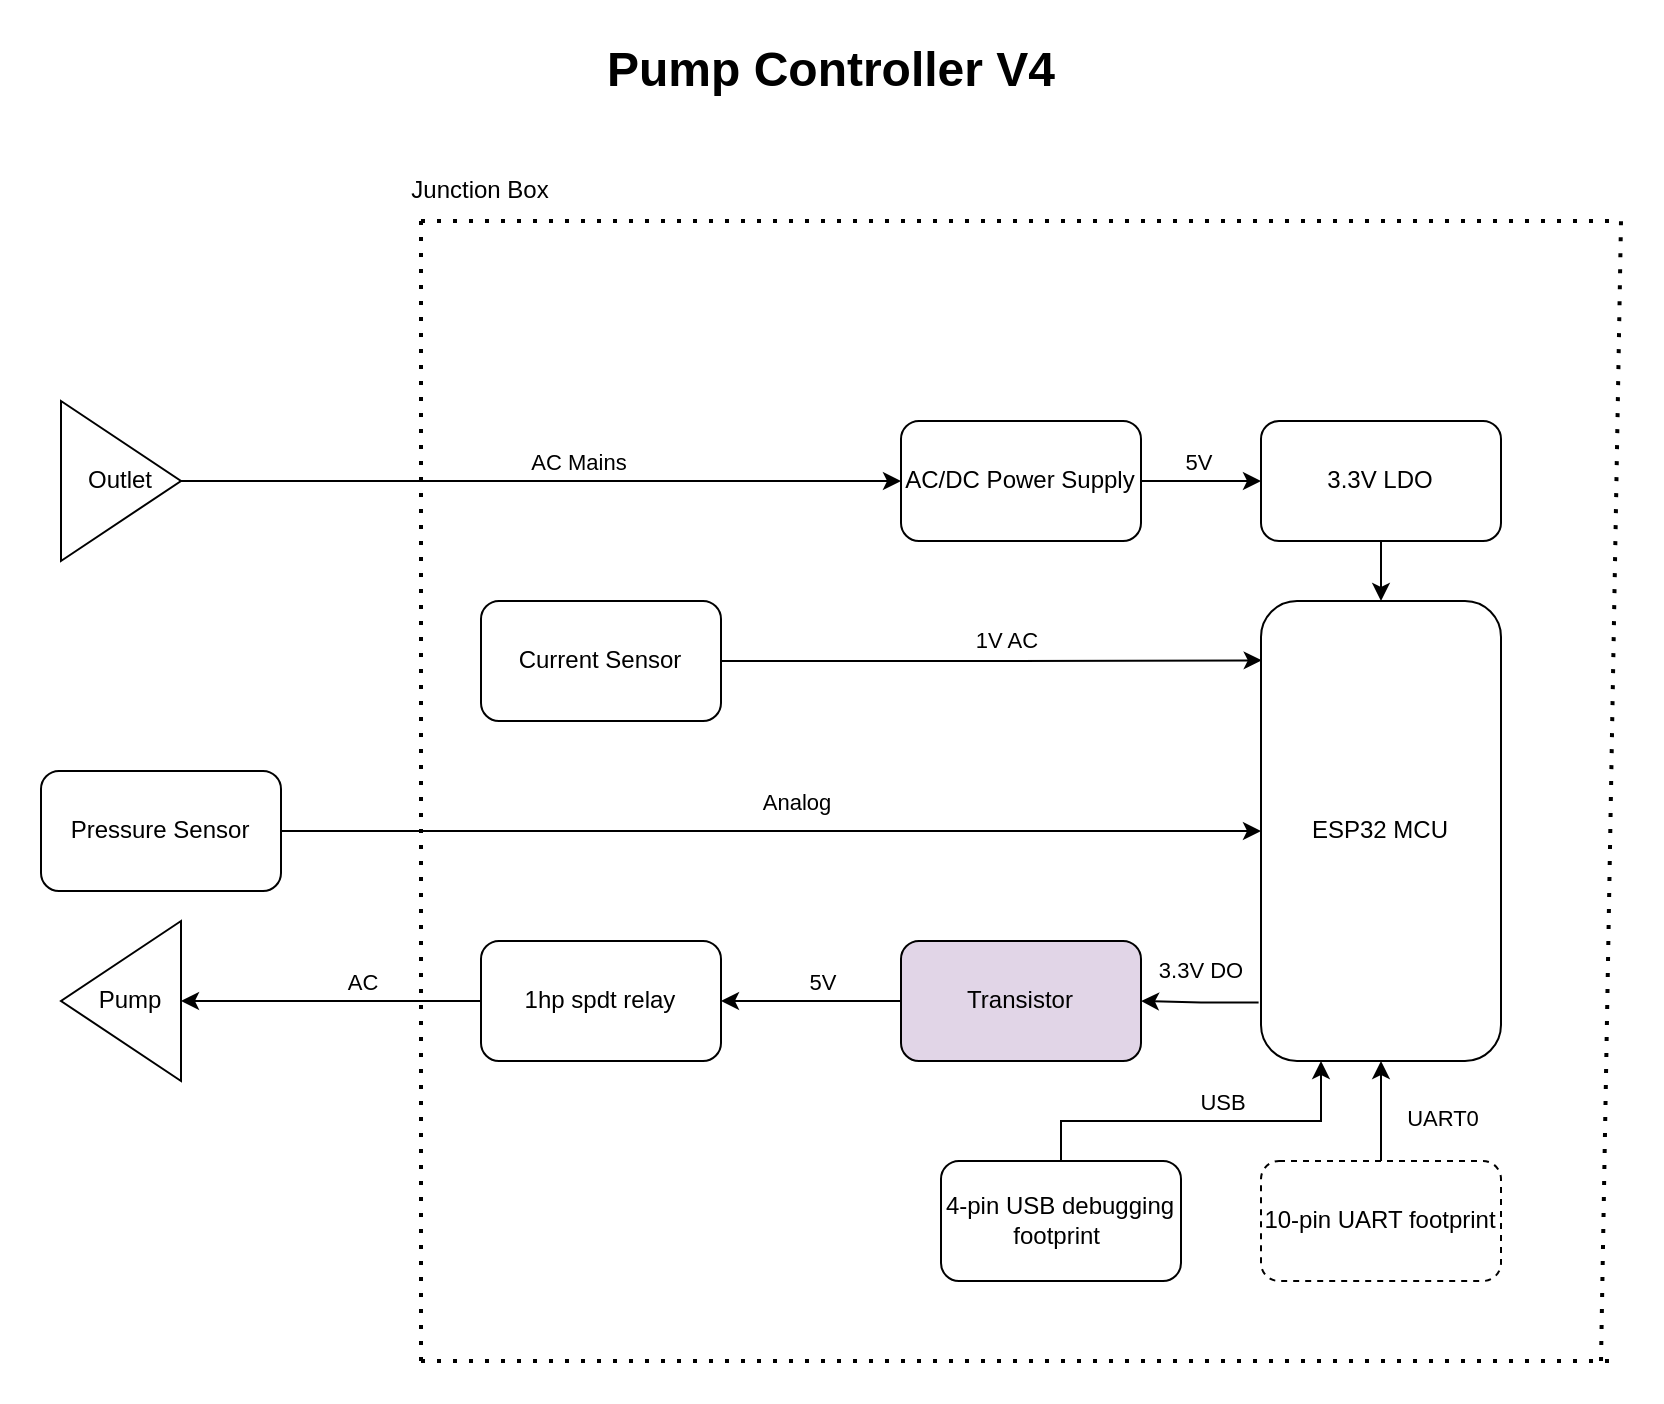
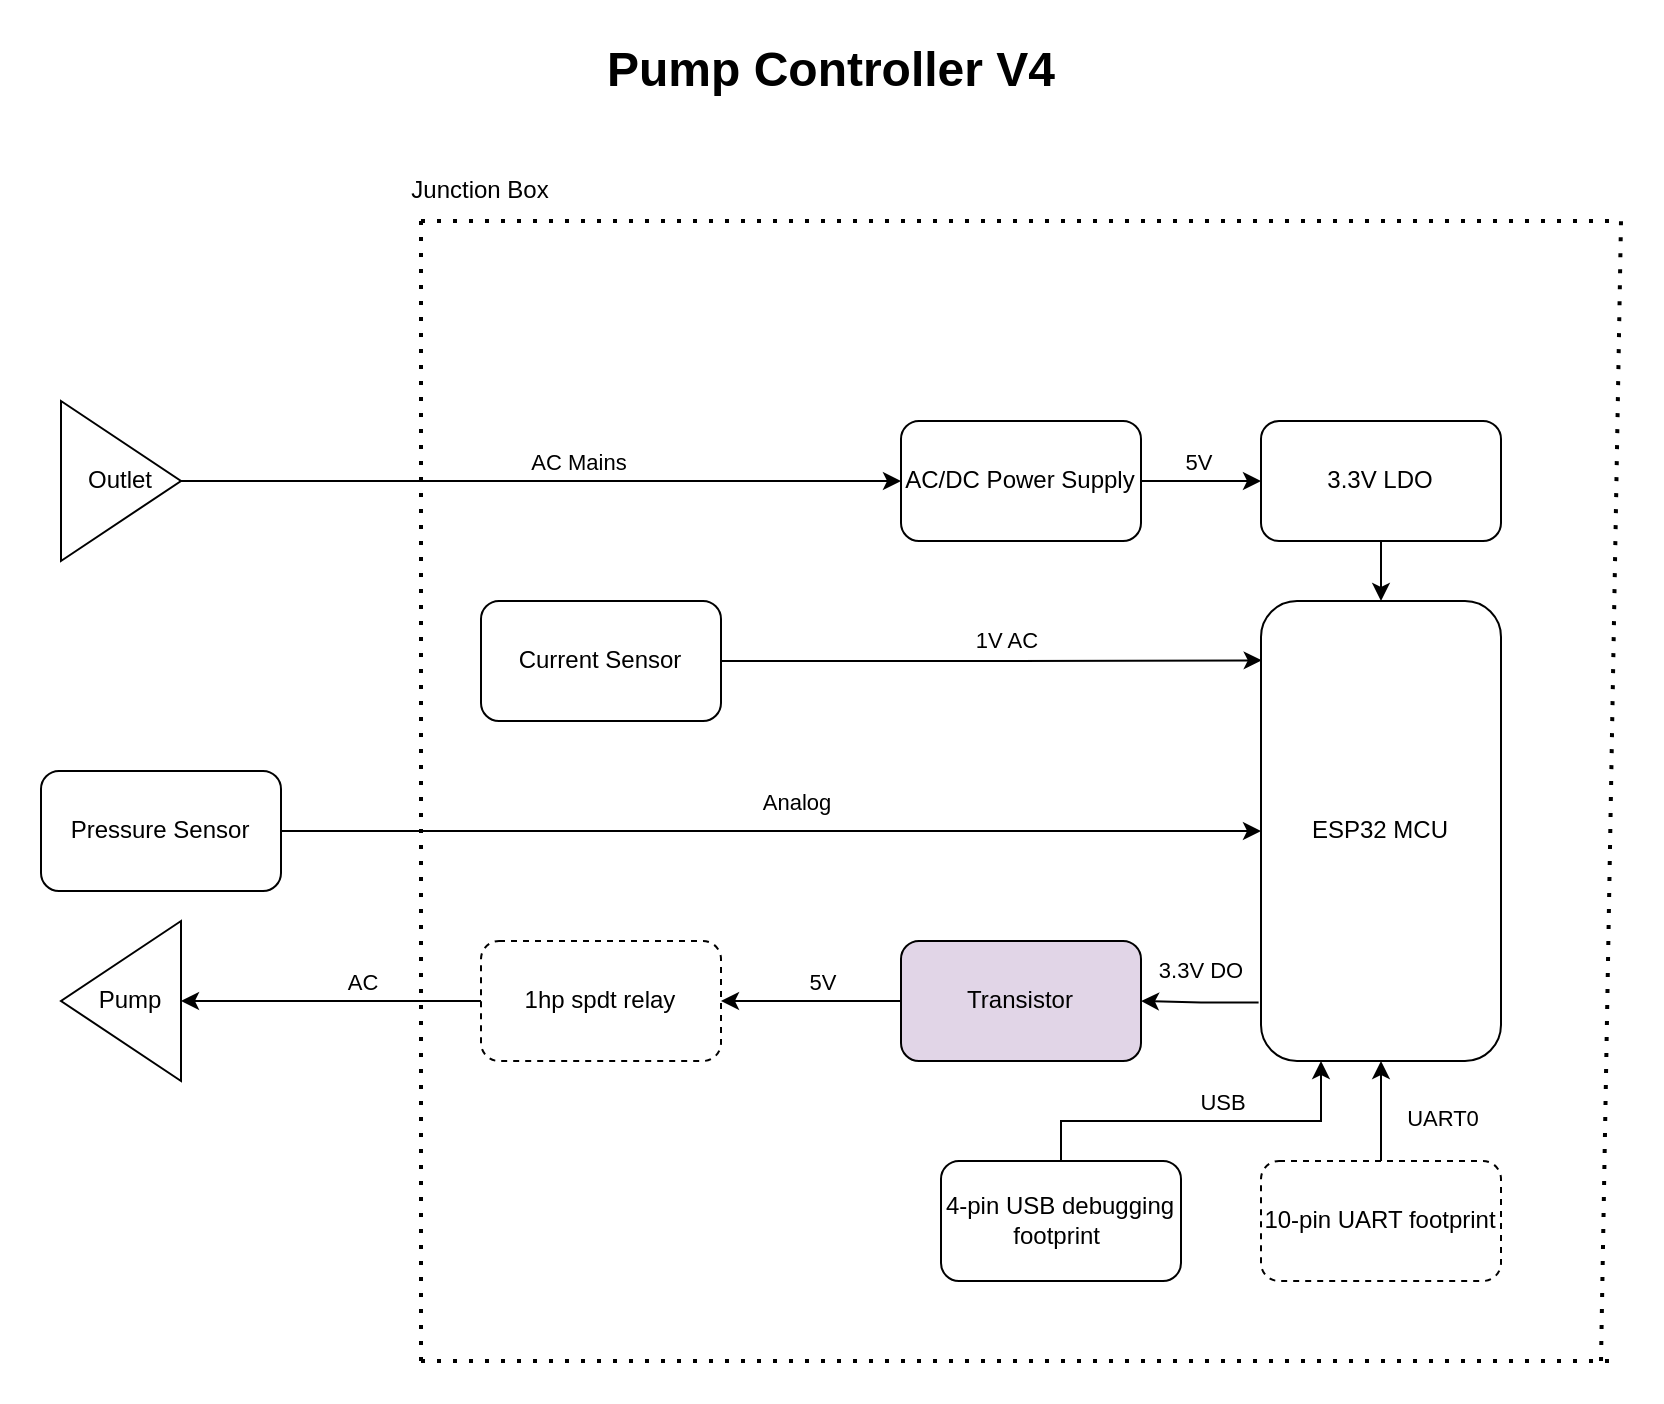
(601, 1001) -> (601, 1001)
